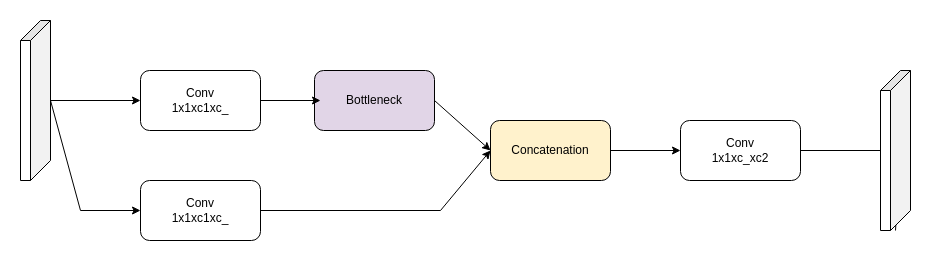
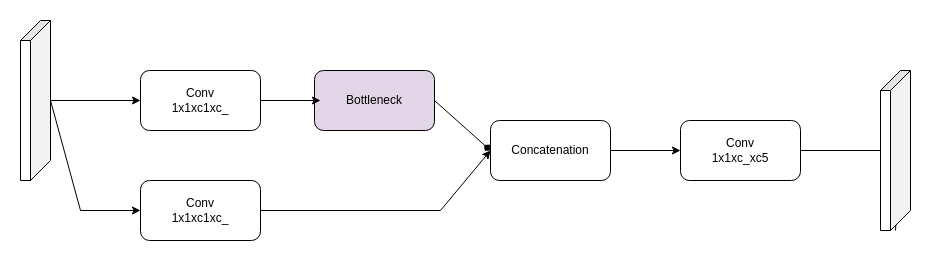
(485, 146) -> (484, 145)
(551, 151) -> (551, 151)
(741, 151) -> (741, 151)
